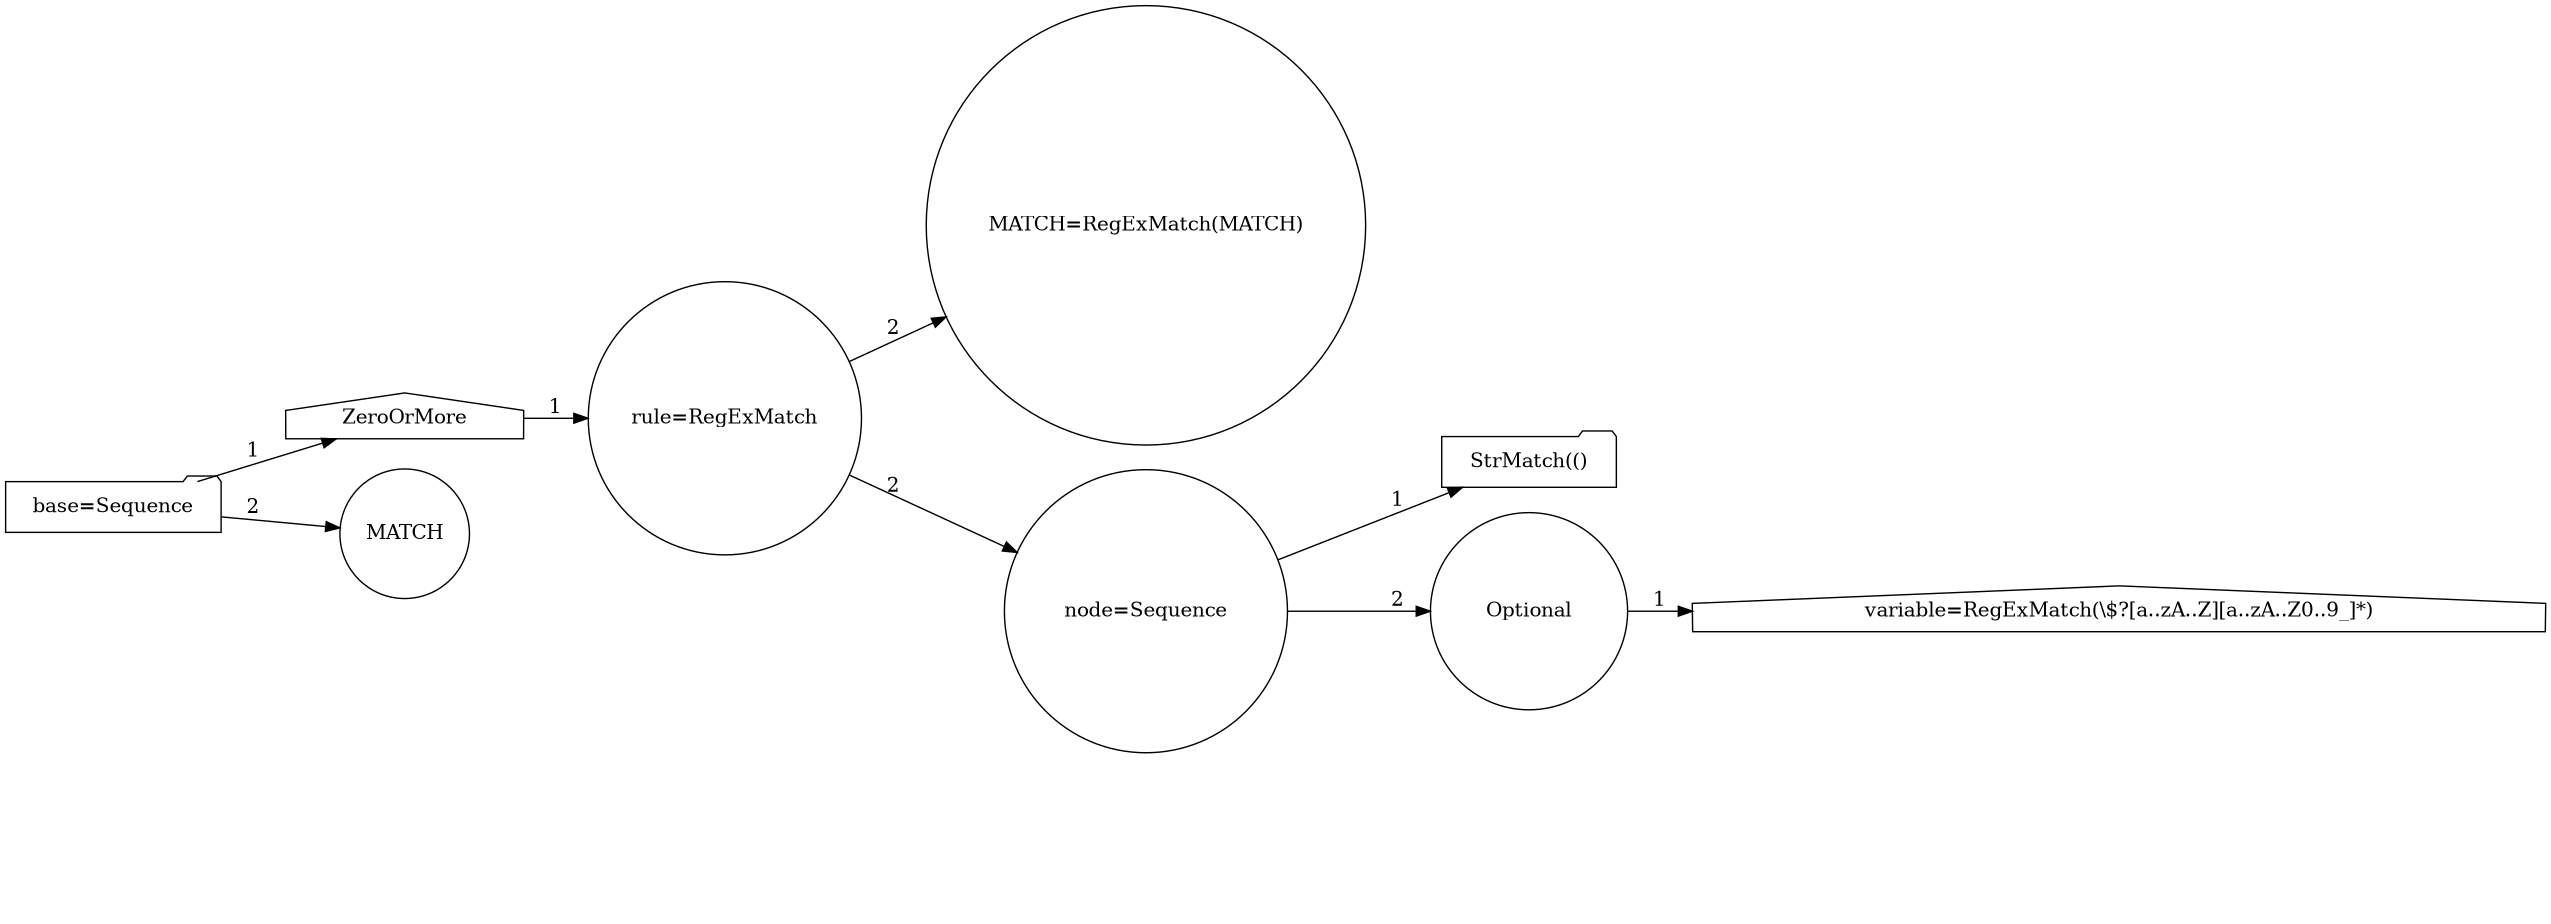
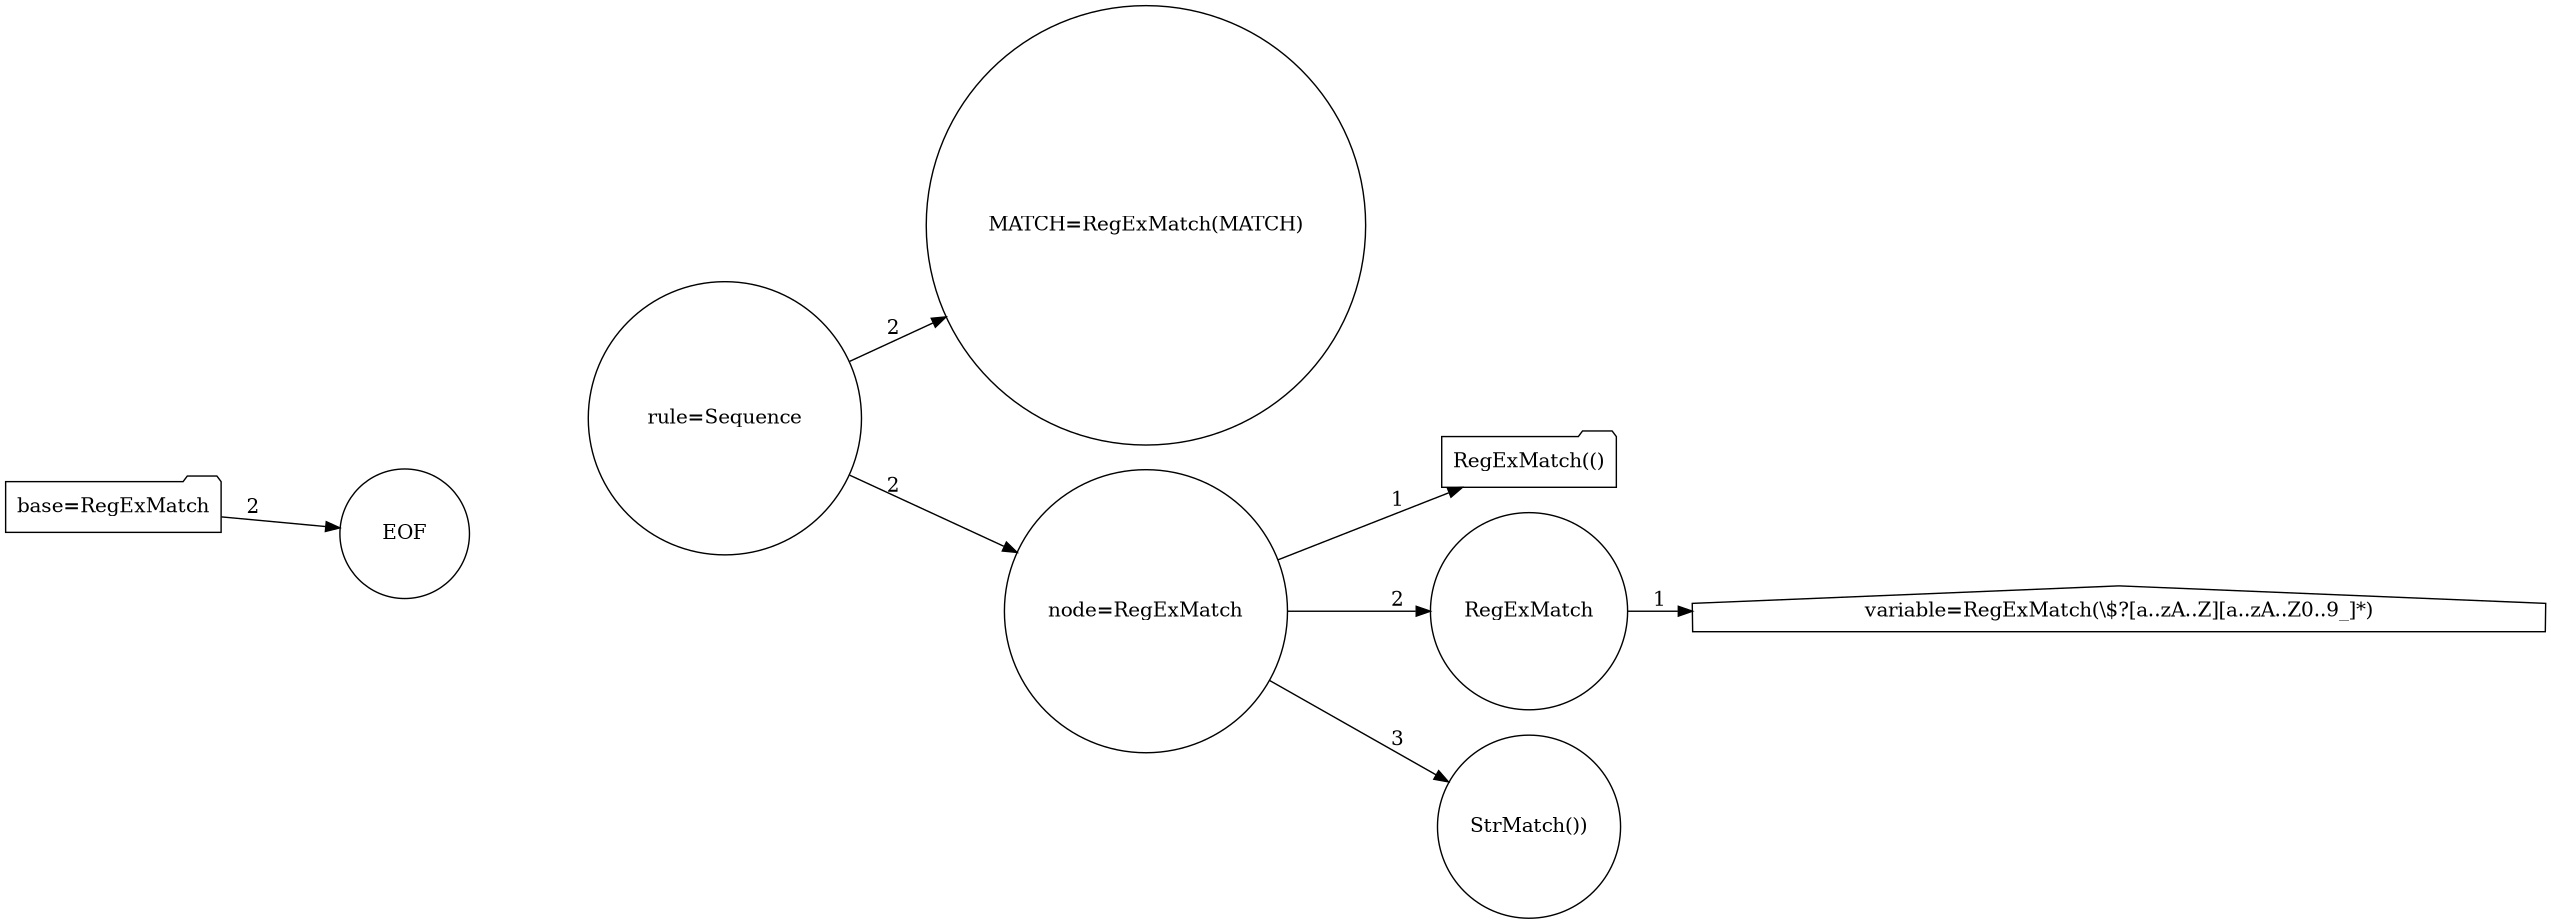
(405, 418) -> none
(725, 418) -> (725, 418)
(1529, 462) -> (1529, 462)
(113, 507) -> (113, 507)
(405, 534) -> (405, 534)
(1146, 611) -> (1146, 611)
(1529, 611) -> (1529, 611)
none -> (1529, 827)
